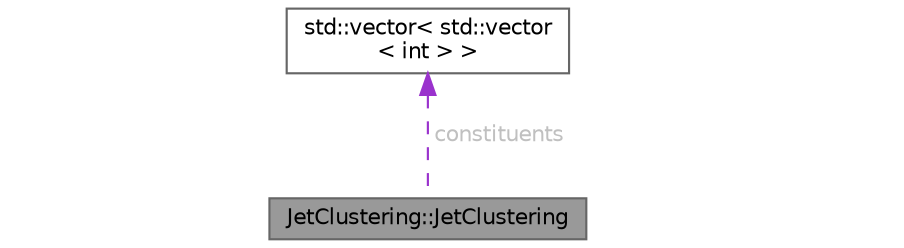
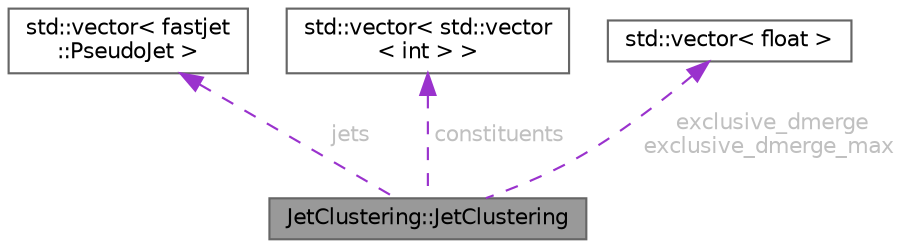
none -> (128, 41)
none -> (730, 41)
